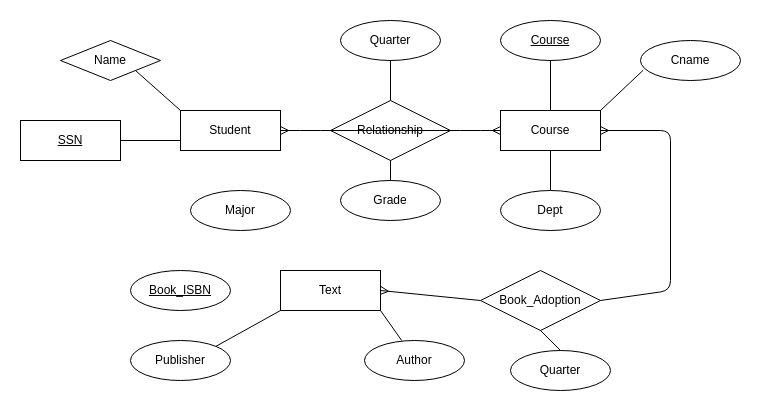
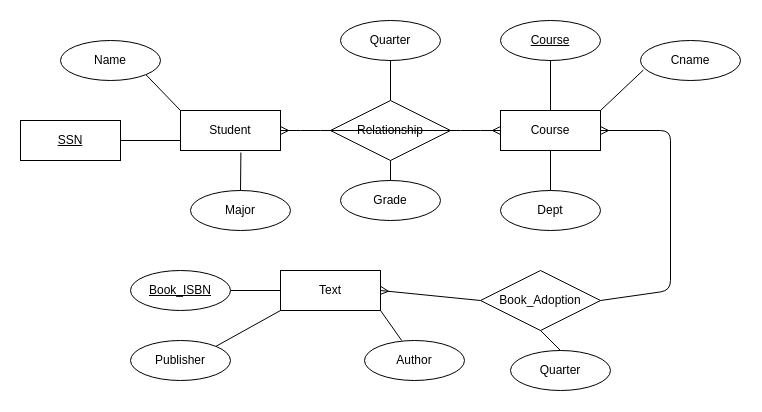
(111, 61) -> (111, 61)
none -> (241, 172)
none -> (256, 291)
